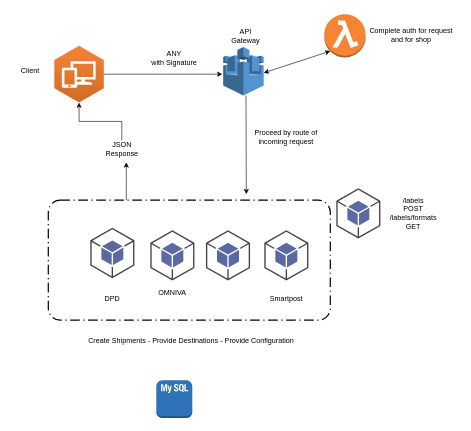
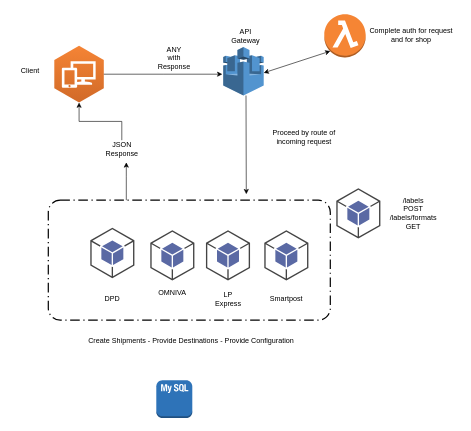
(174, 58) -> (174, 58)
(286, 137) -> (304, 137)
none -> (228, 299)
